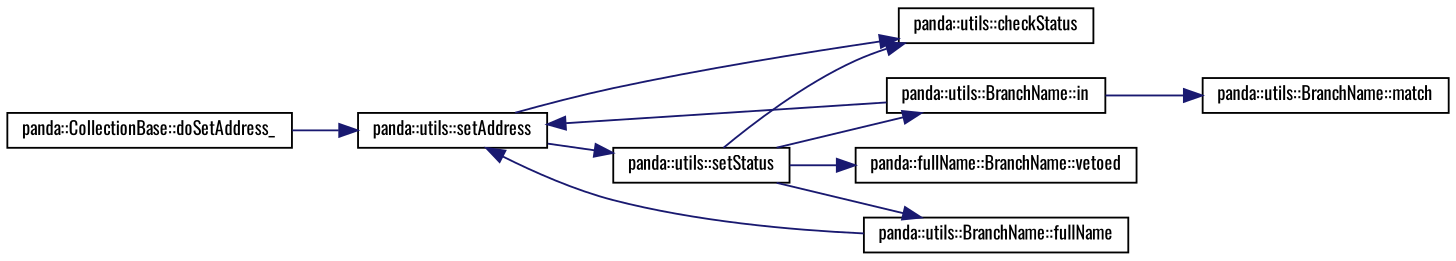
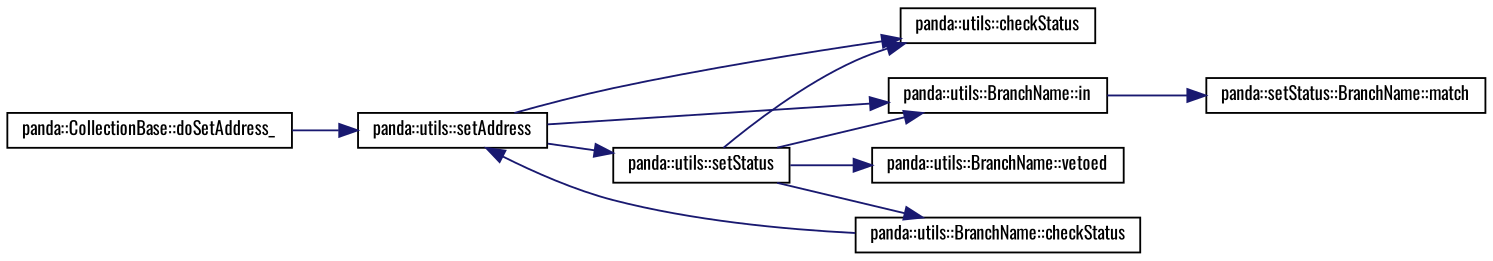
(1326, 95) -> (1346, 95)
(726, 113) -> (709, 114)
(996, 165) -> (998, 165)
(996, 235) -> (998, 235)
